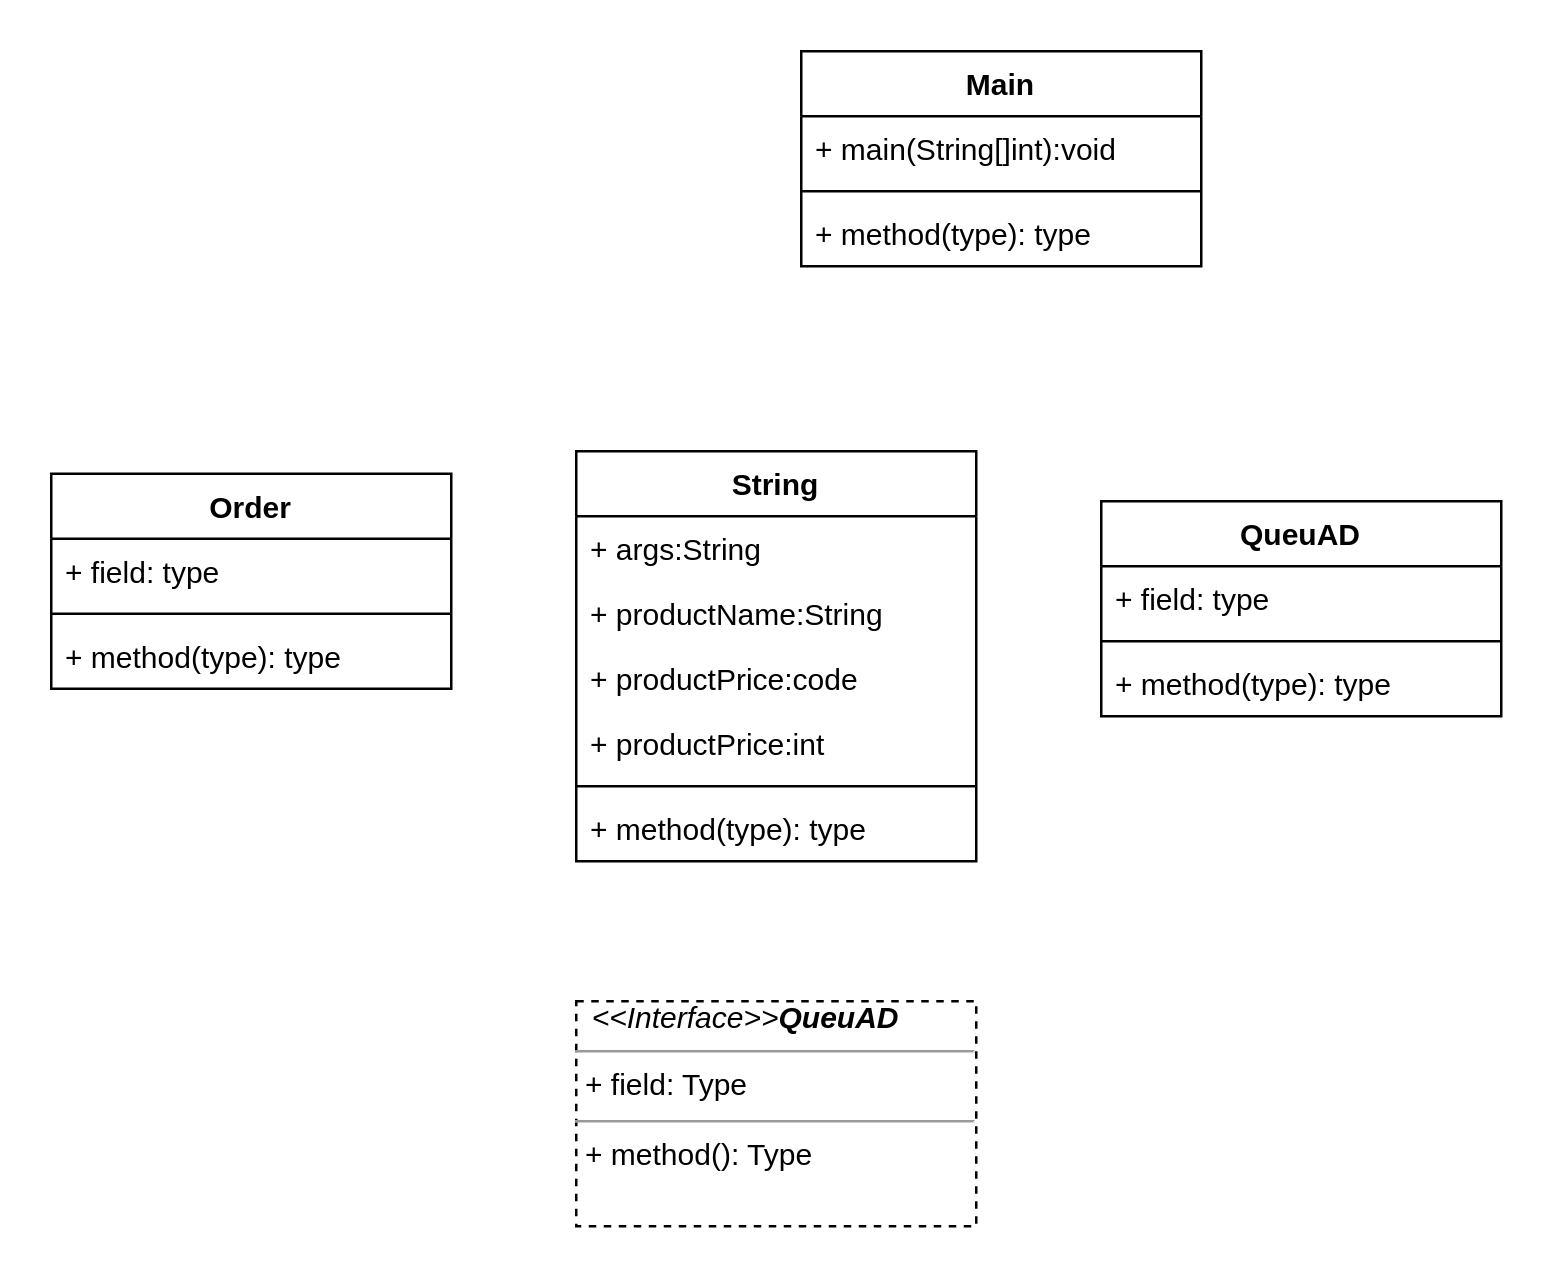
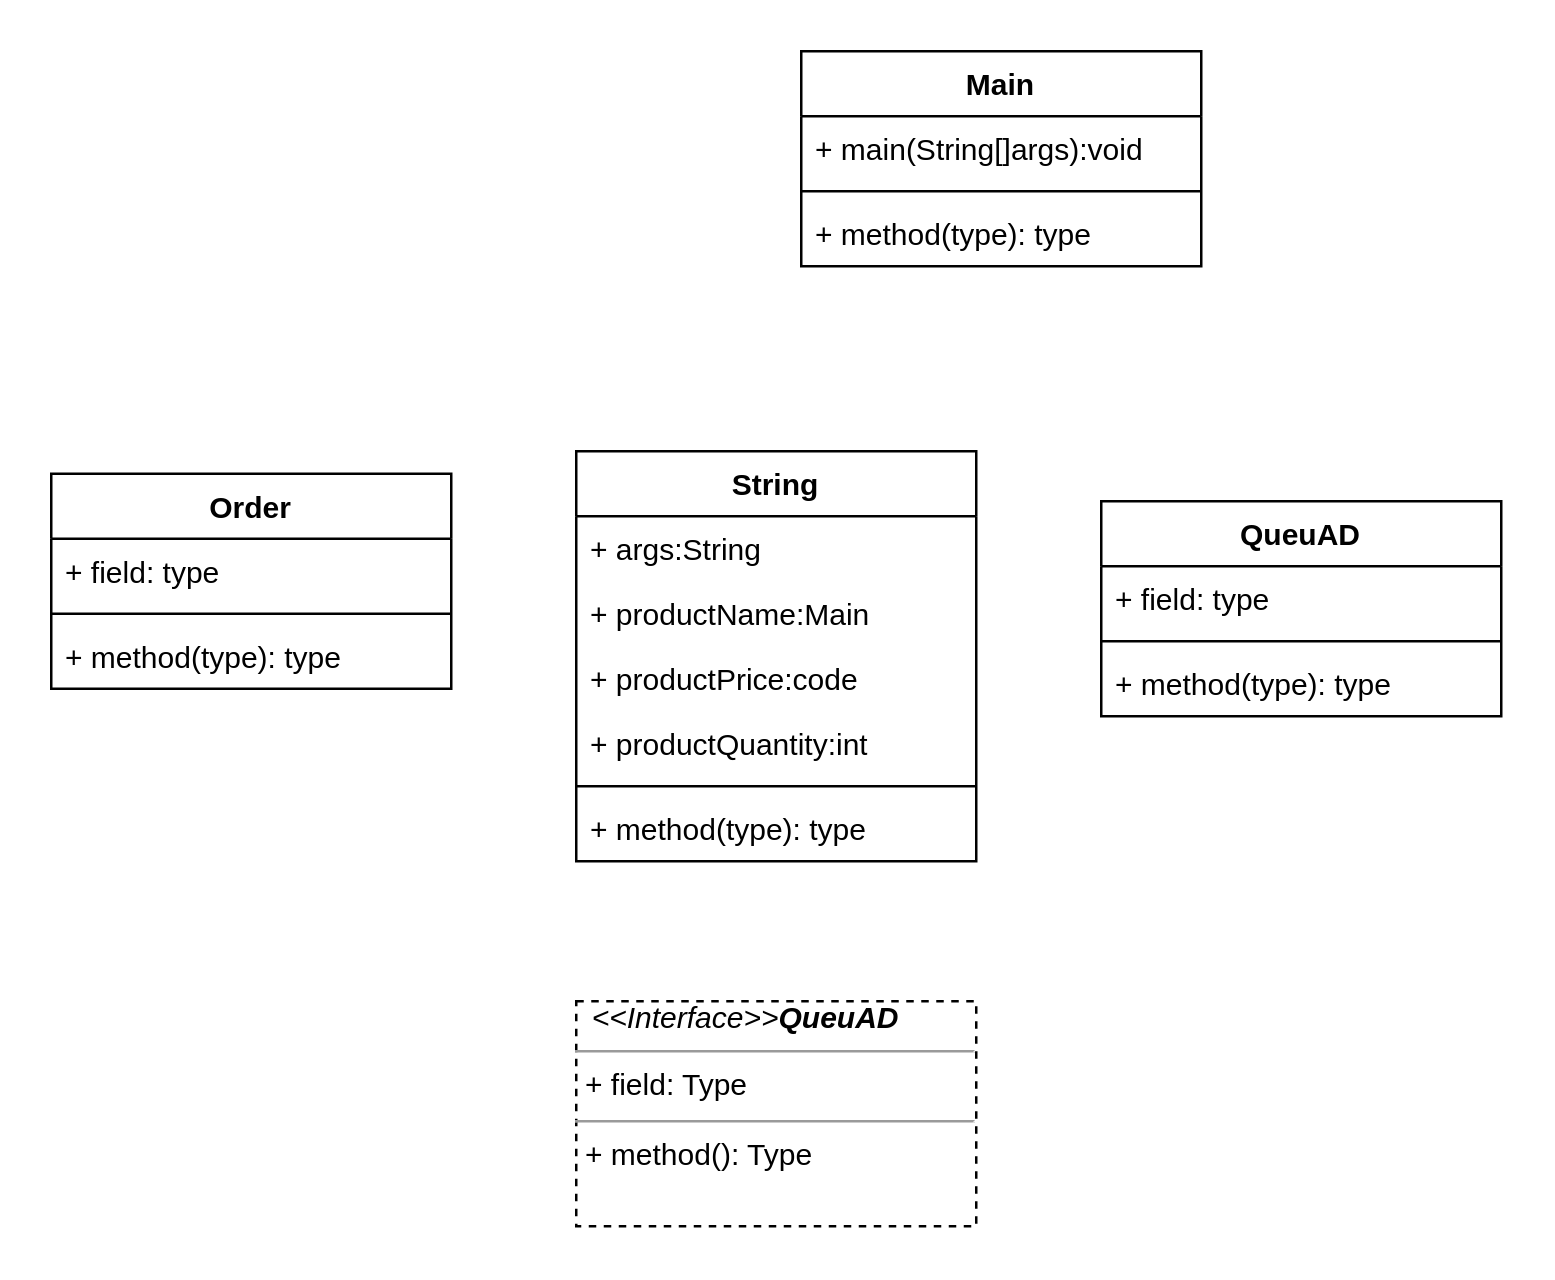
(994, 152) -> (1004, 170)
(748, 617) -> (731, 617)
(727, 747) -> (752, 747)
